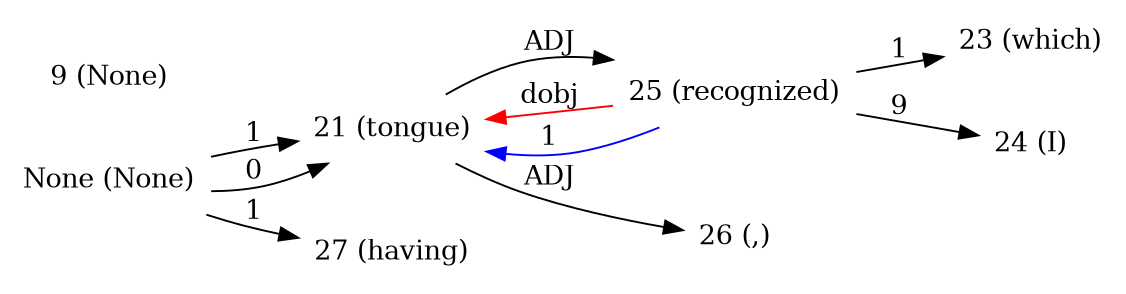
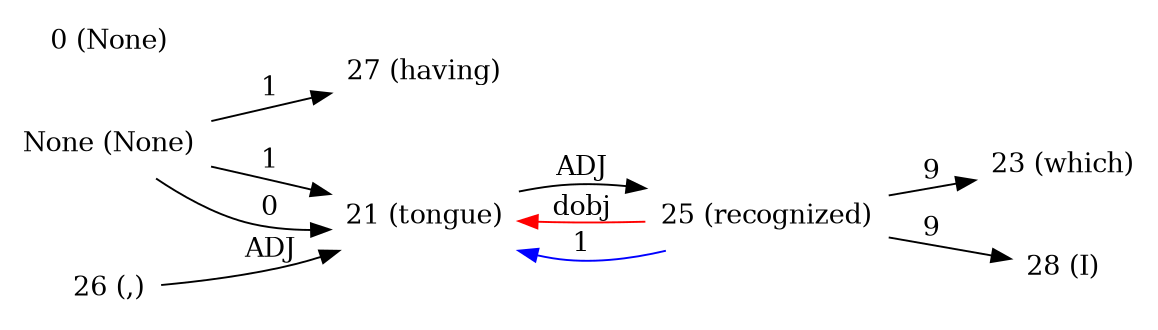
(900, 50) -> (932, 172)
(109, 78) -> (109, 42)
(1031, 144) -> (1063, 268)
(557, 203) -> (242, 275)
